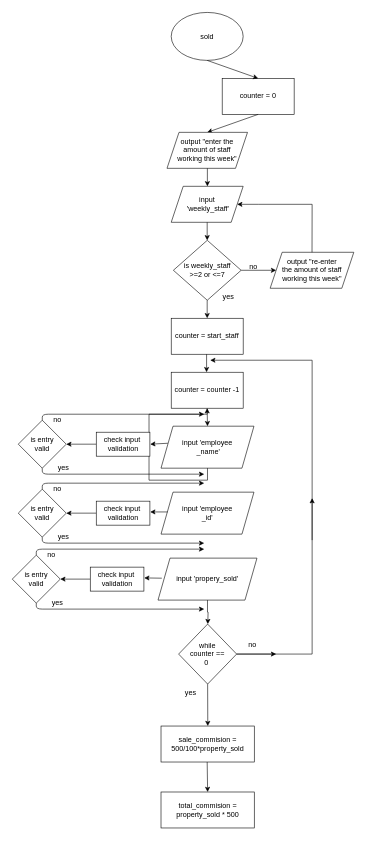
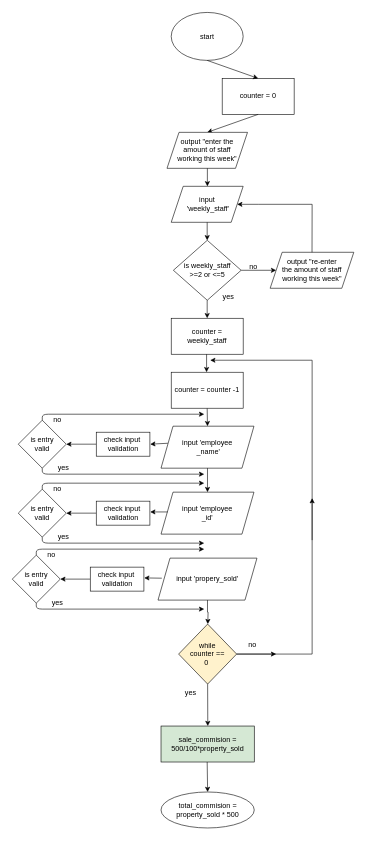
(207, 36) -> (207, 36)
(208, 270) -> (208, 270)
(207, 336) -> (207, 336)
(149, 480) -> (208, 483)
(208, 654) -> (208, 654)
(208, 744) -> (208, 744)
(208, 810) -> (208, 810)
